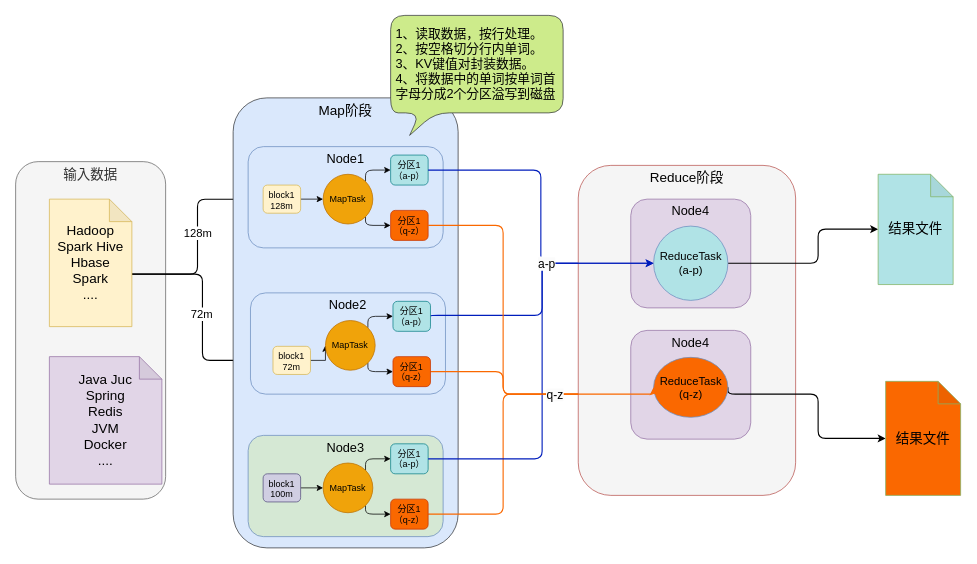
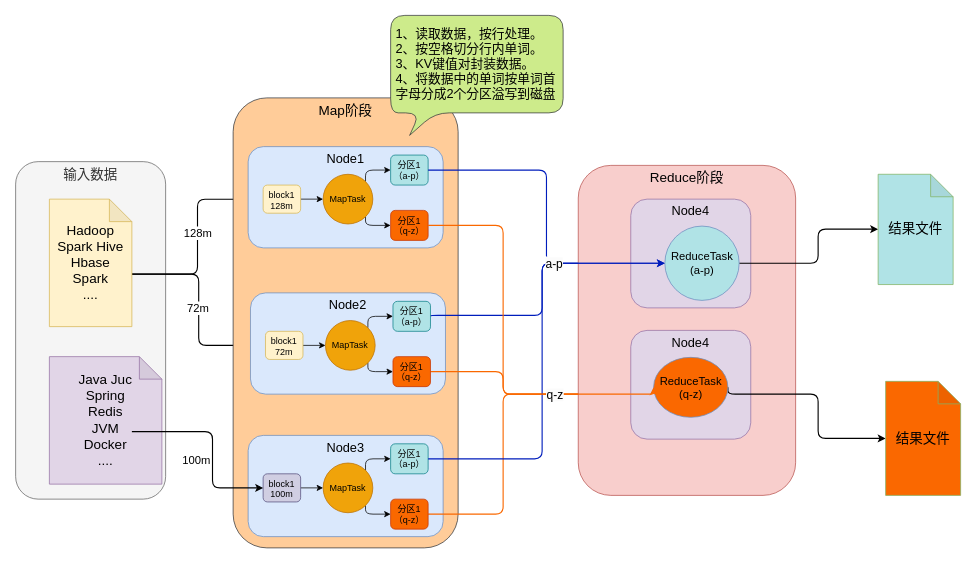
(345, 111) -> (345, 111)
(687, 179) -> (687, 179)
(691, 263) -> (702, 263)
(291, 360) -> (284, 345)
none -> (212, 441)
(345, 448) -> (345, 448)
